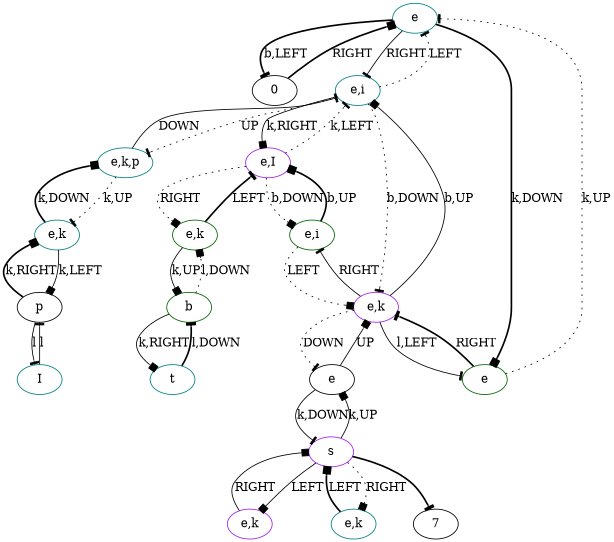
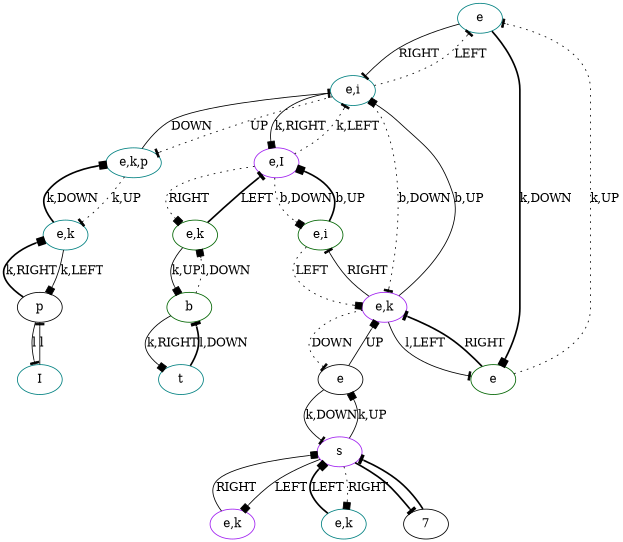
(275, 91) -> none
none -> (397, 480)
